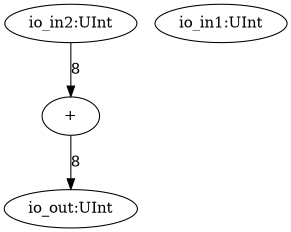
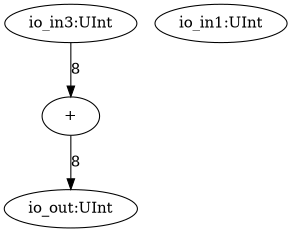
(71, 23) -> (71, 23)
